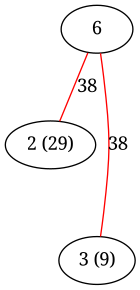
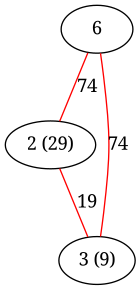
(88, 87) -> (88, 87)
(118, 145) -> (118, 145)
none -> (74, 203)
